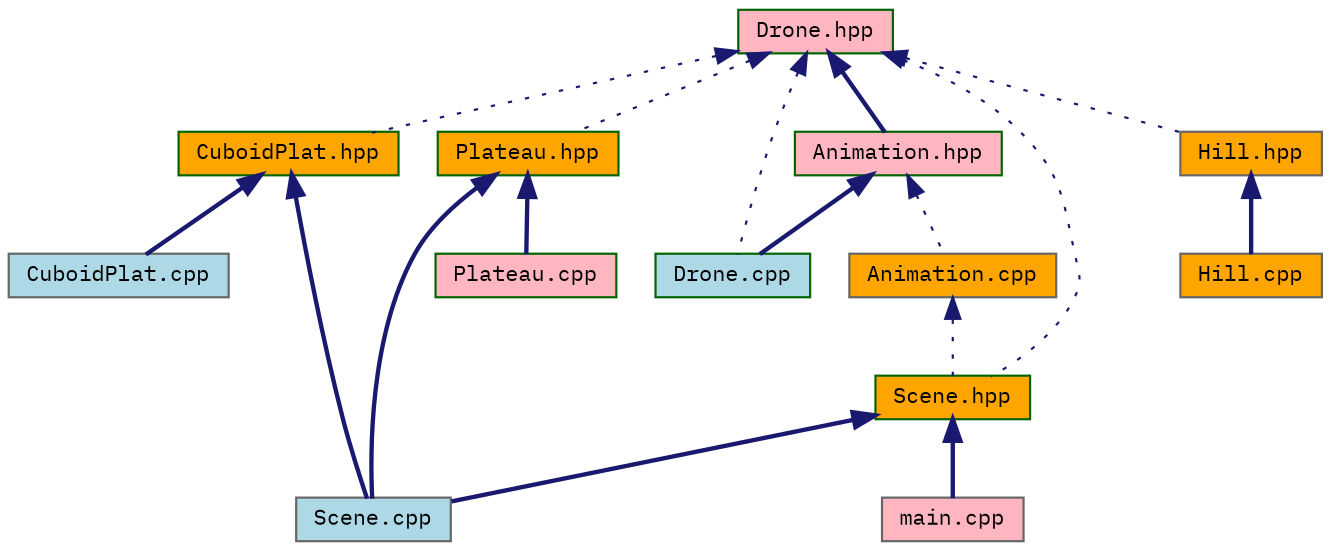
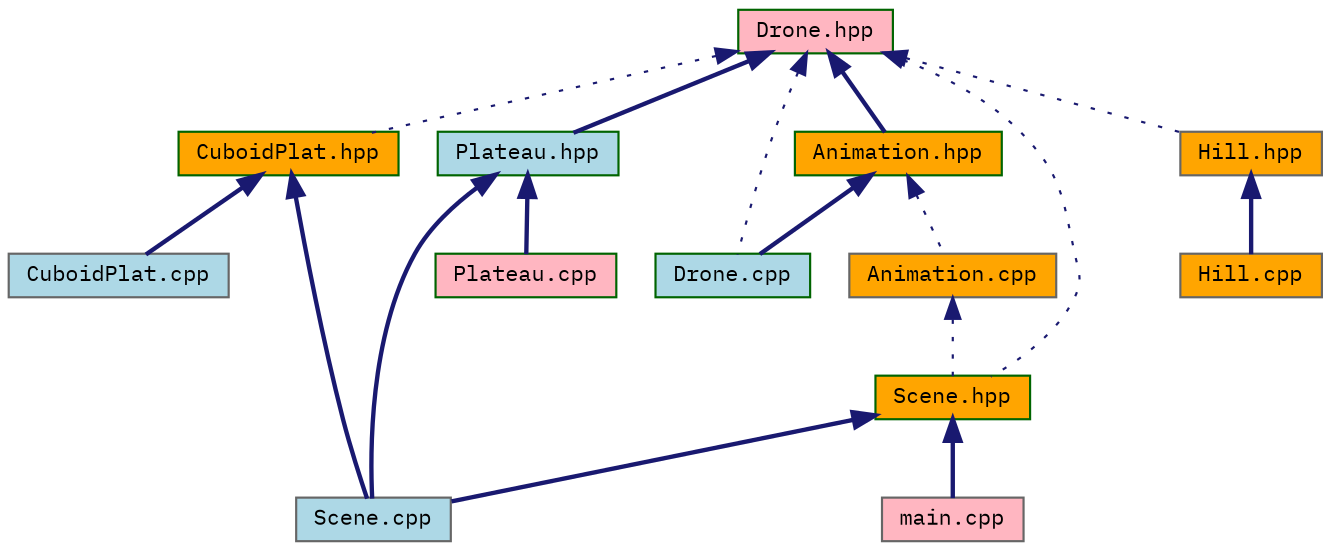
(662, 97) -> (662, 97)
(528, 154) -> (528, 154)
(898, 154) -> (898, 154)
